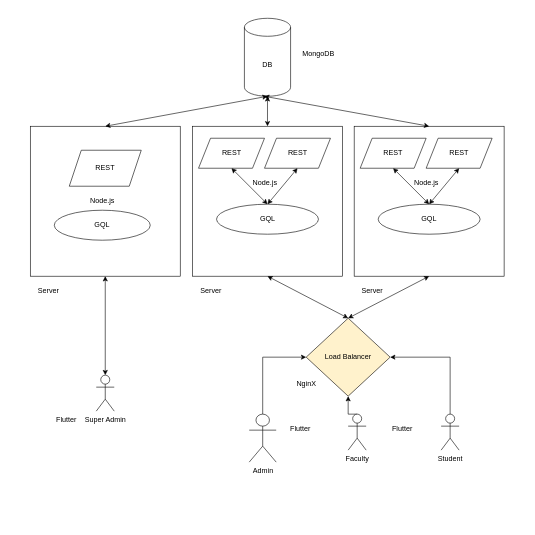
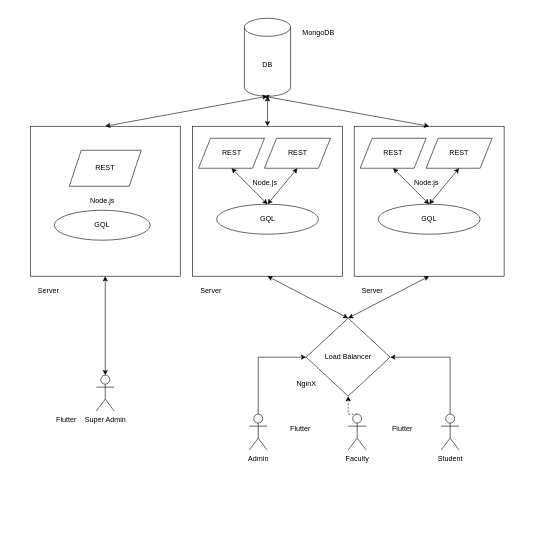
(318, 54) -> (318, 33)
(348, 357) -> (348, 357)
(348, 411) -> (348, 411)
(263, 438) -> (258, 432)
